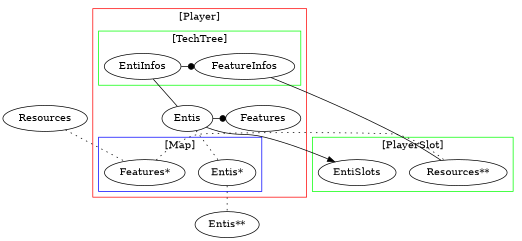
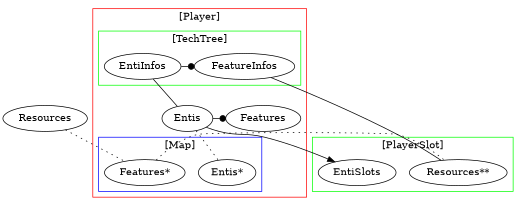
(227, 225) -> none
